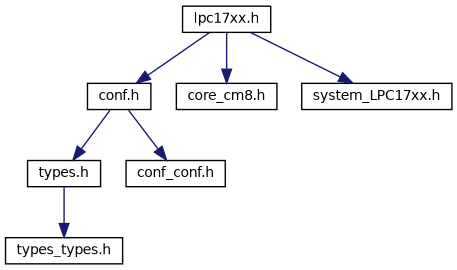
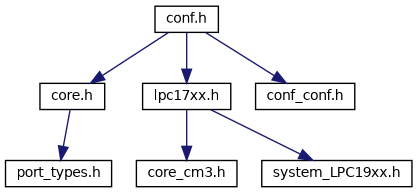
(179, 54) -> (187, 51)
(227, 96) -> (187, 174)
(377, 96) -> (337, 174)
(64, 174) -> (72, 96)
(64, 251) -> (59, 174)
